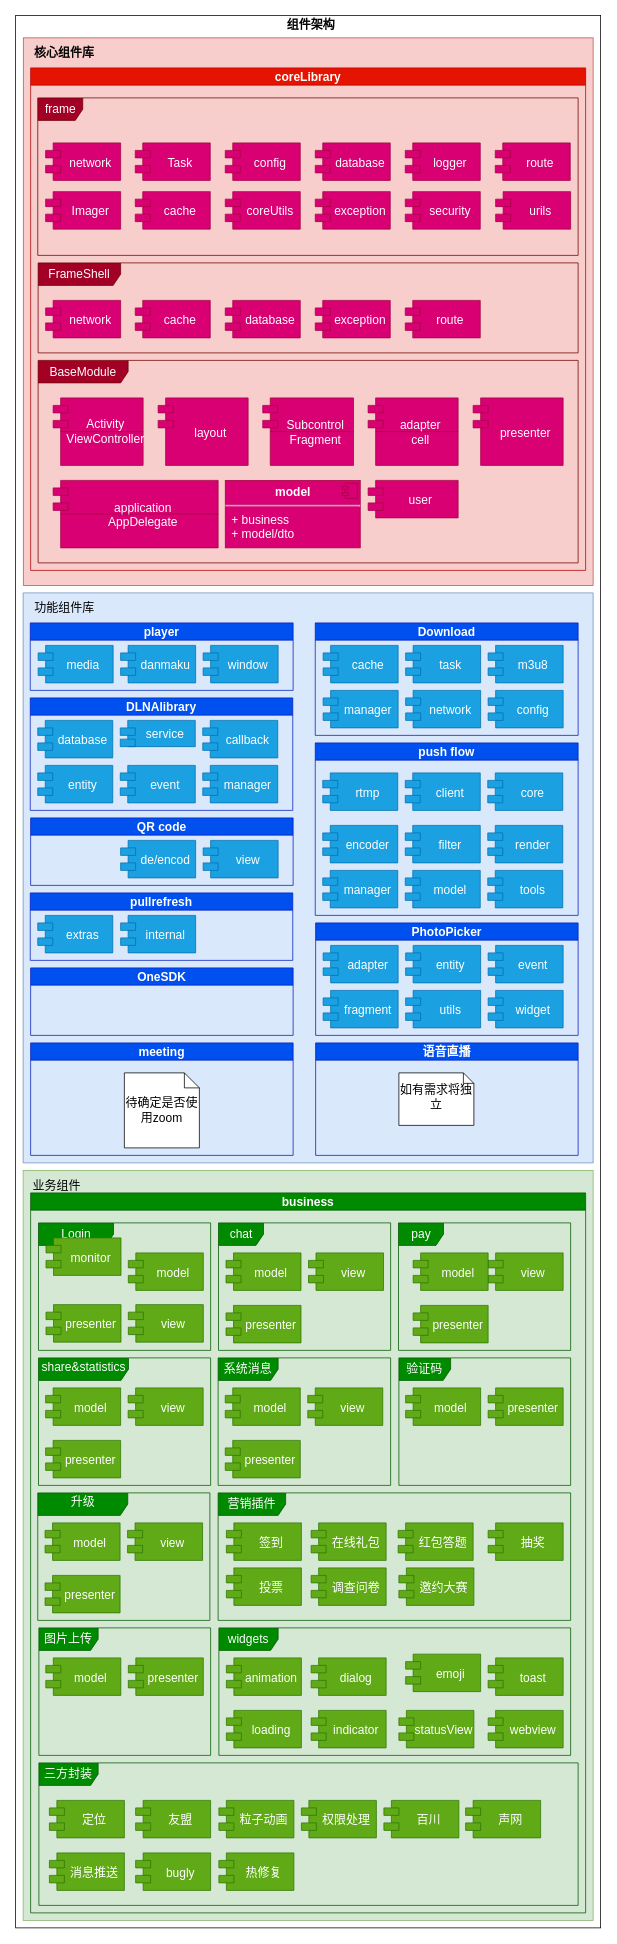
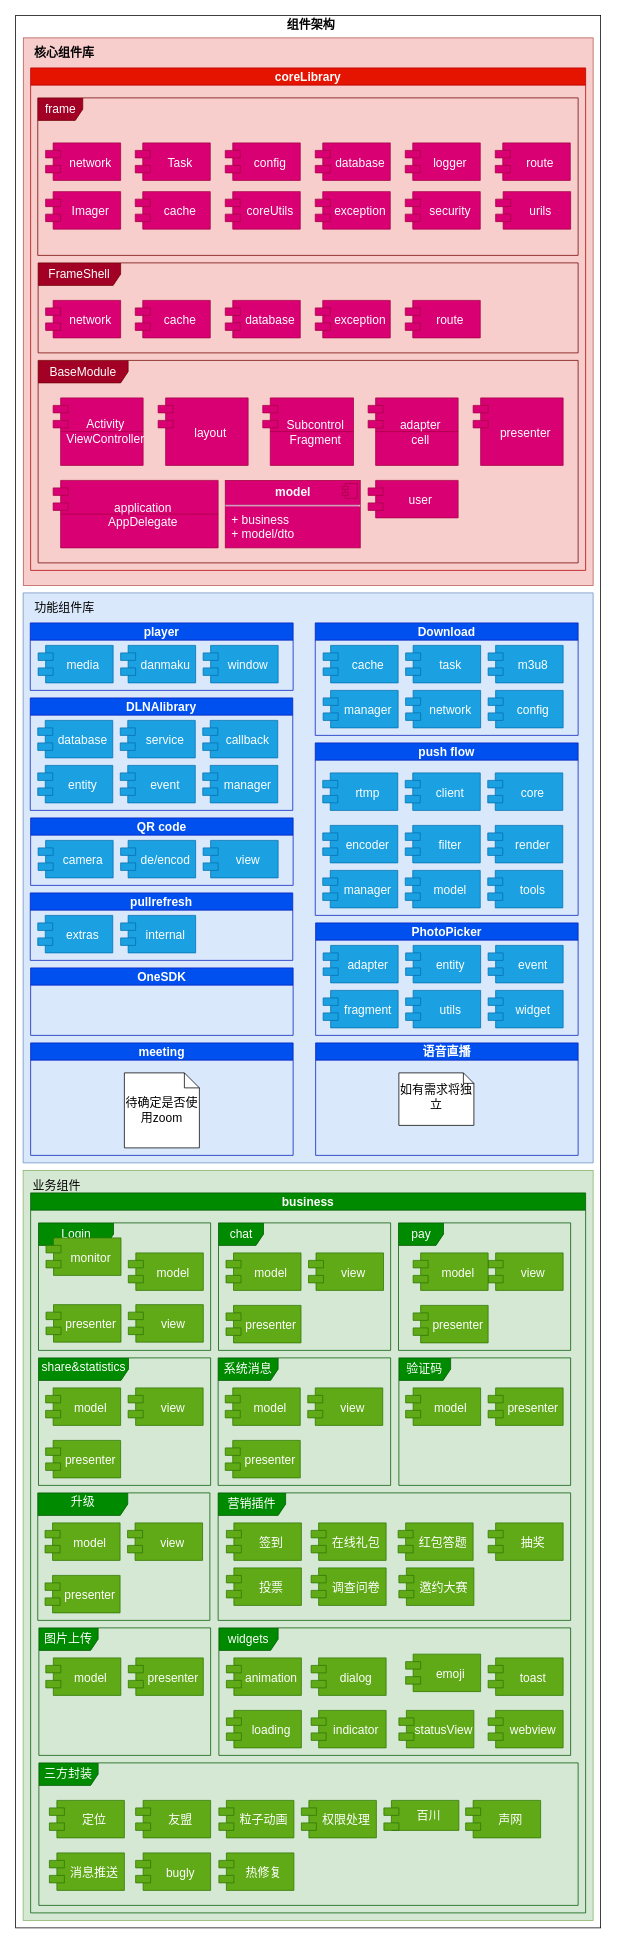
(158, 734) -> (158, 739)
none -> (75, 859)
(421, 1819) -> (421, 1815)
